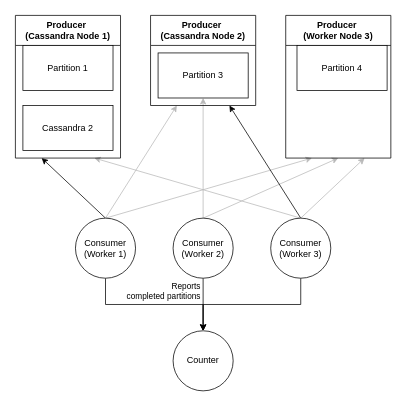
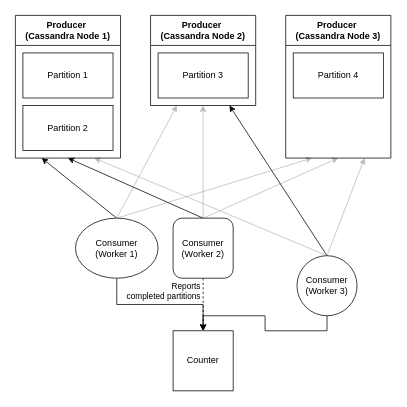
(338, 30) -> (338, 30)
(68, 68) -> (68, 75)
(342, 68) -> (338, 75)
(68, 128) -> (68, 128)
none -> (117, 180)
(203, 218) -> (203, 218)
(105, 248) -> (117, 248)
(203, 248) -> (203, 248)
(300, 248) -> (327, 285)
(203, 290) -> (203, 290)
(203, 360) -> (203, 360)
